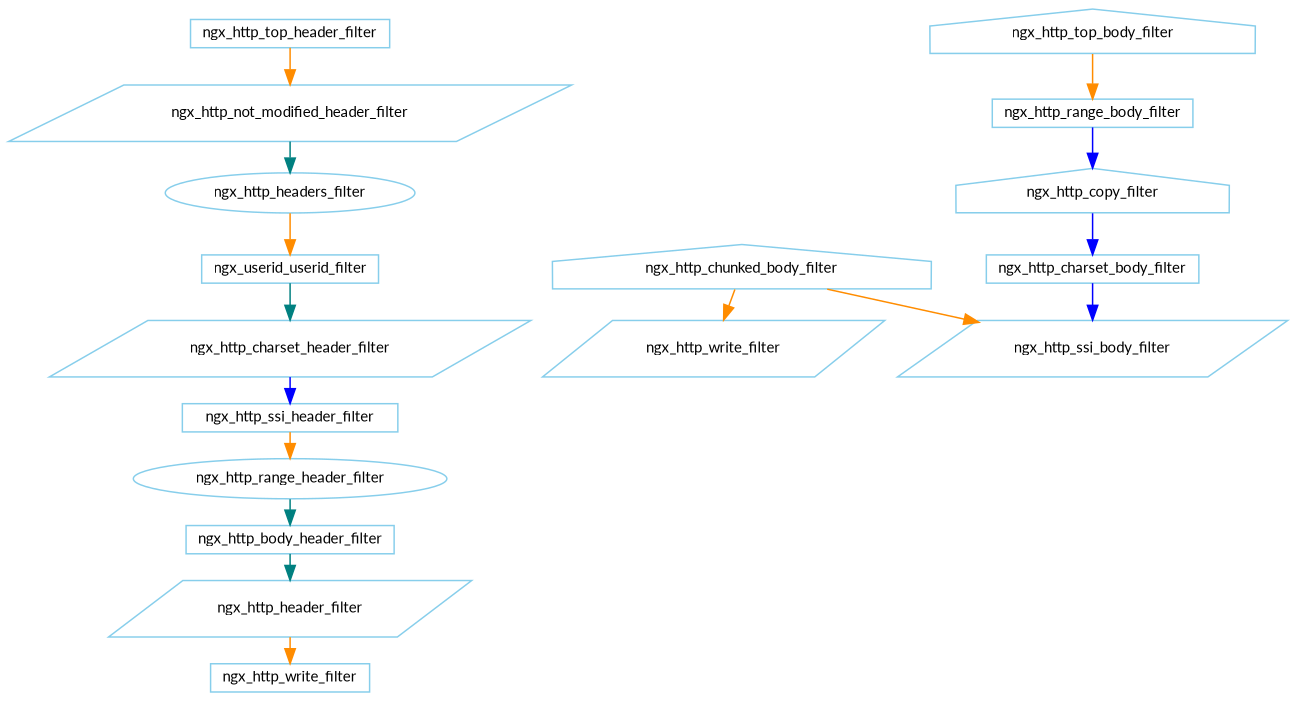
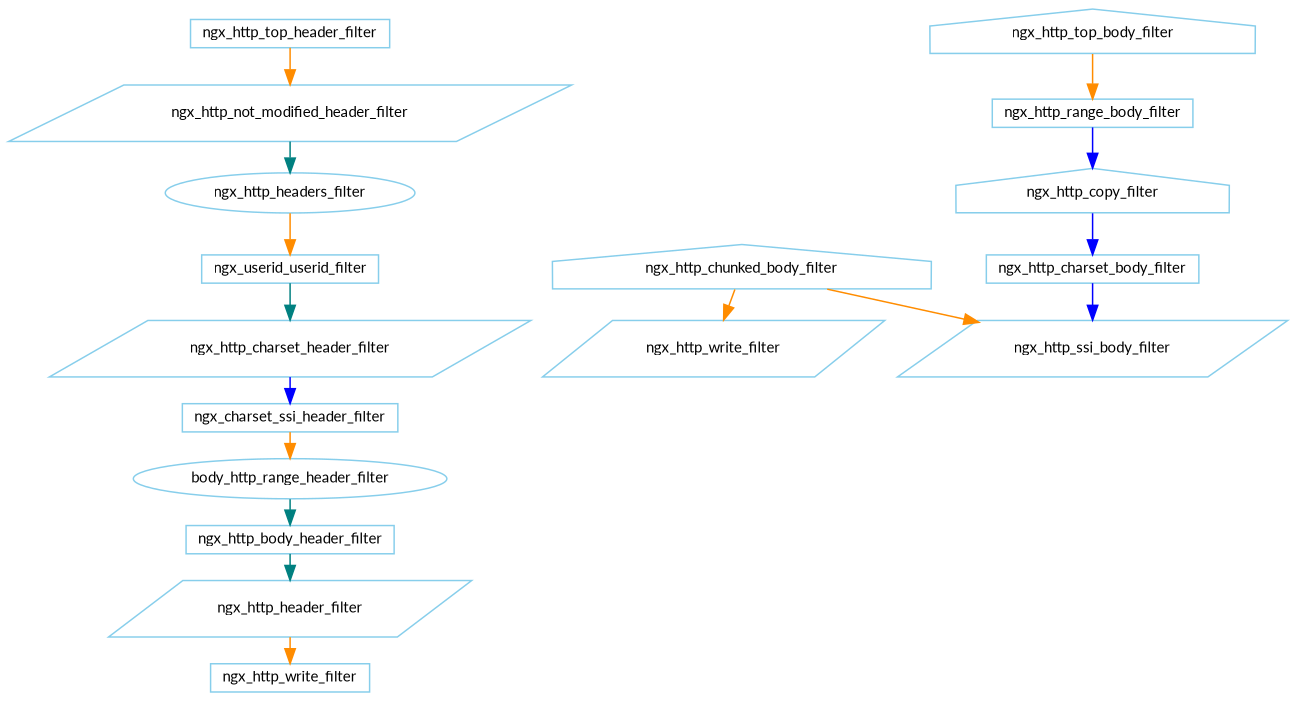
(290, 418) -> (290, 418)
(290, 479) -> (290, 479)
